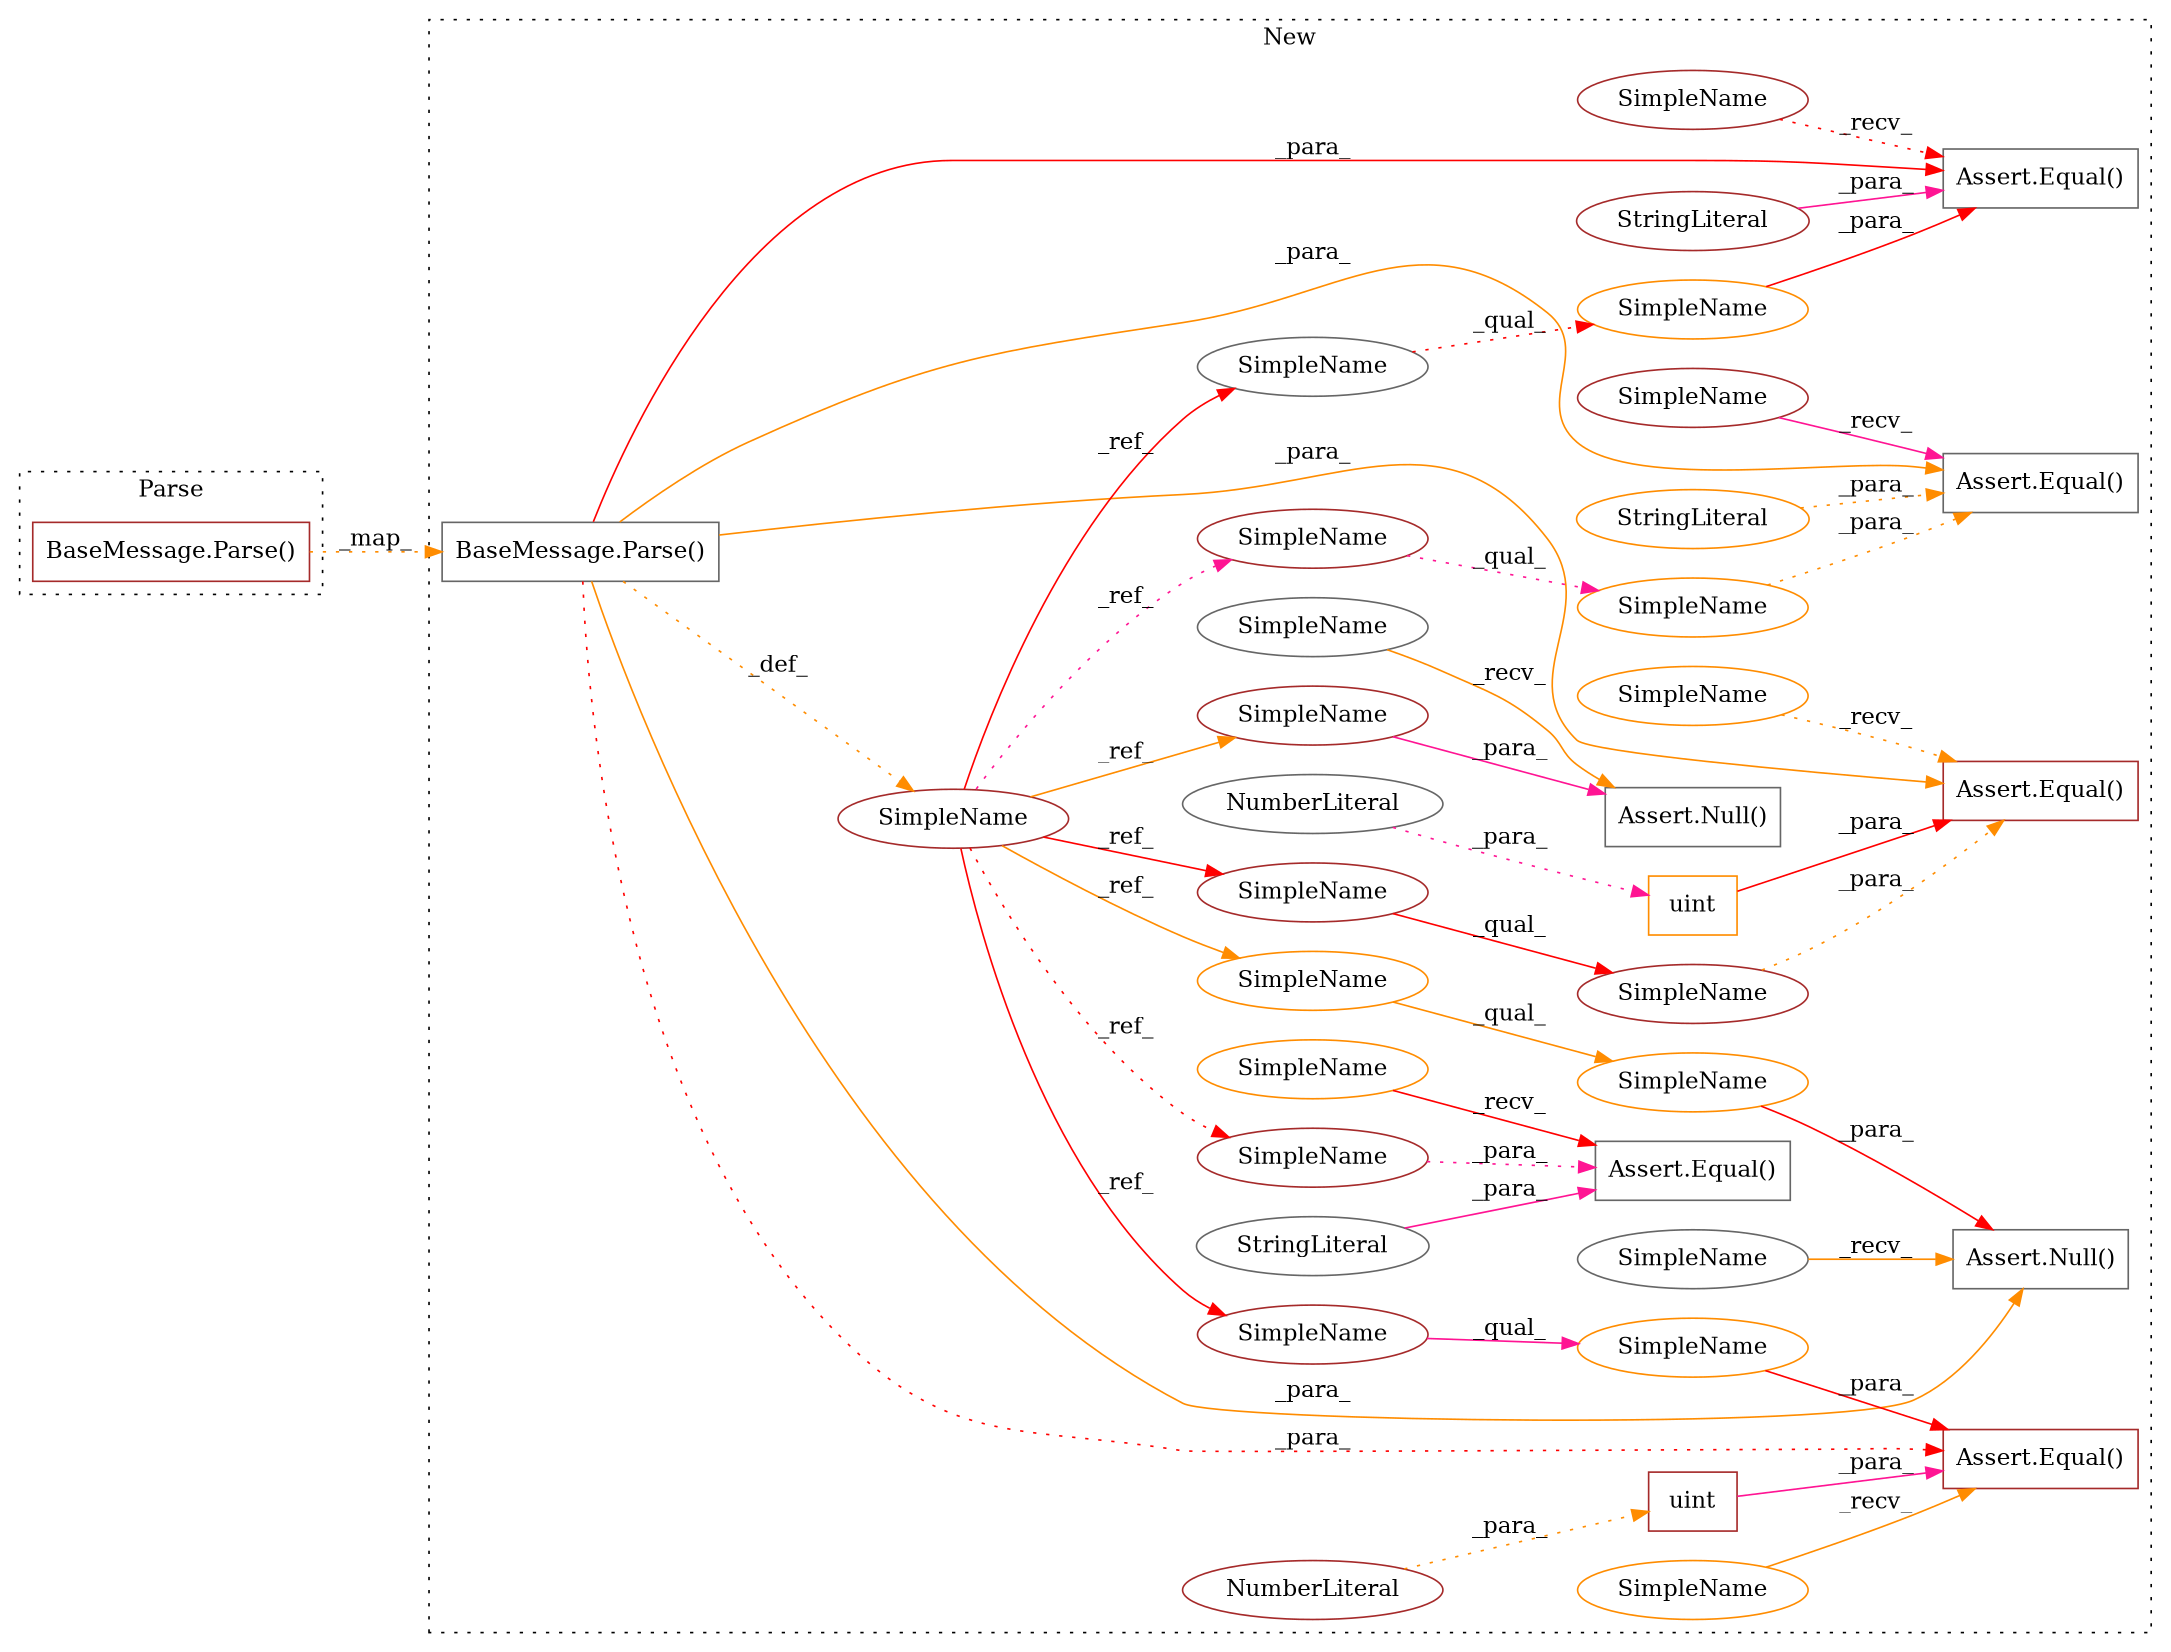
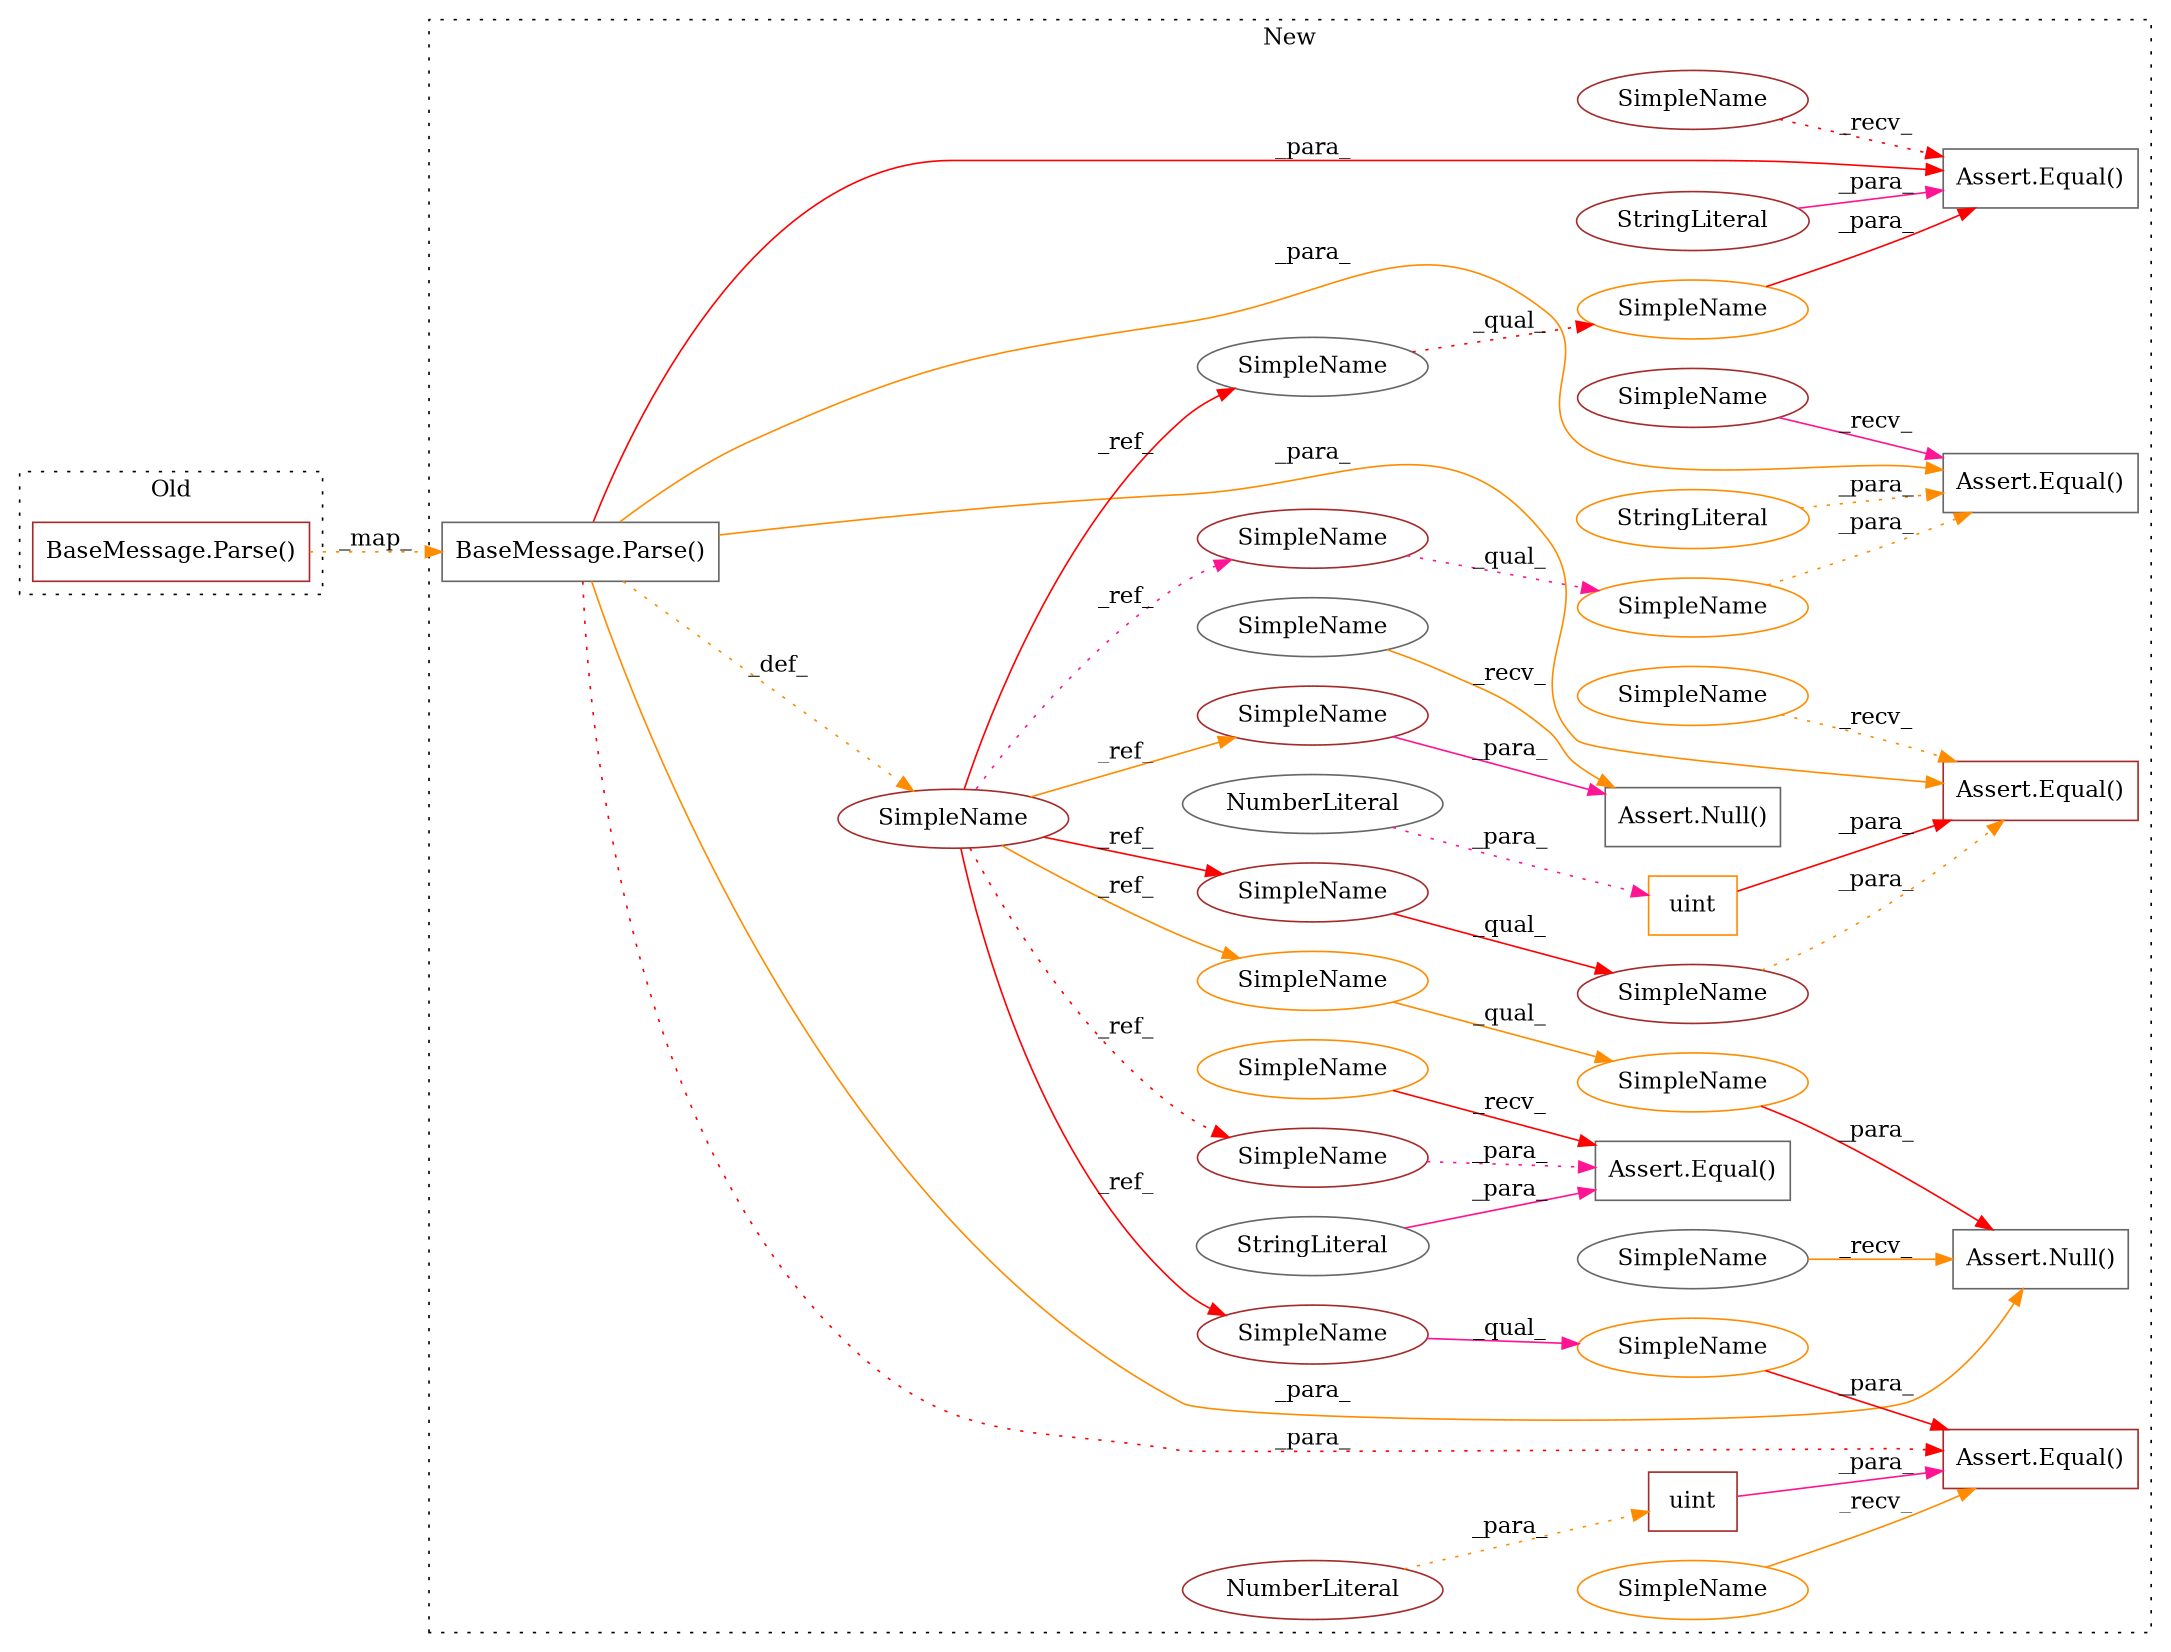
(171, 490) -> (171, 490)
